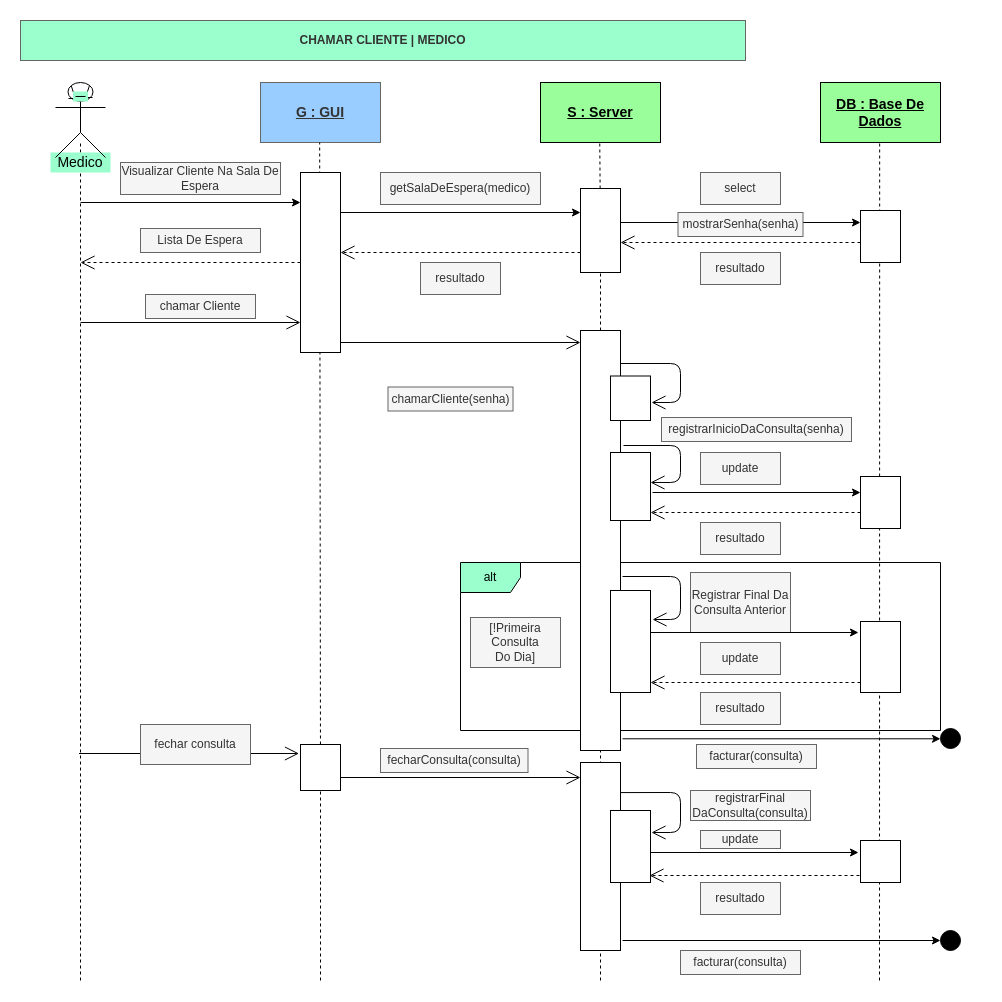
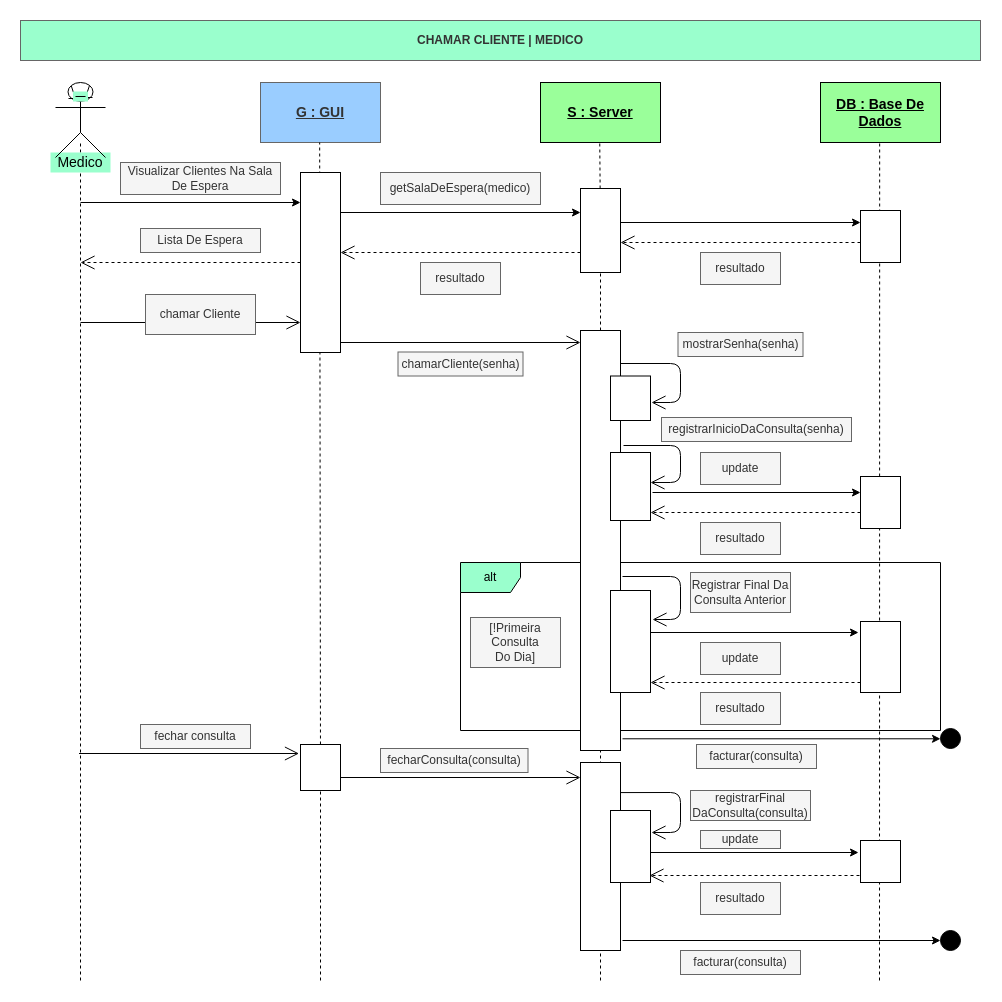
(383, 41) -> (501, 41)
(201, 179) -> (201, 179)
(741, 189) -> none
(741, 225) -> (741, 345)
(201, 307) -> (201, 315)
(451, 399) -> (461, 364)
(741, 603) -> (741, 593)
(196, 745) -> (196, 737)
